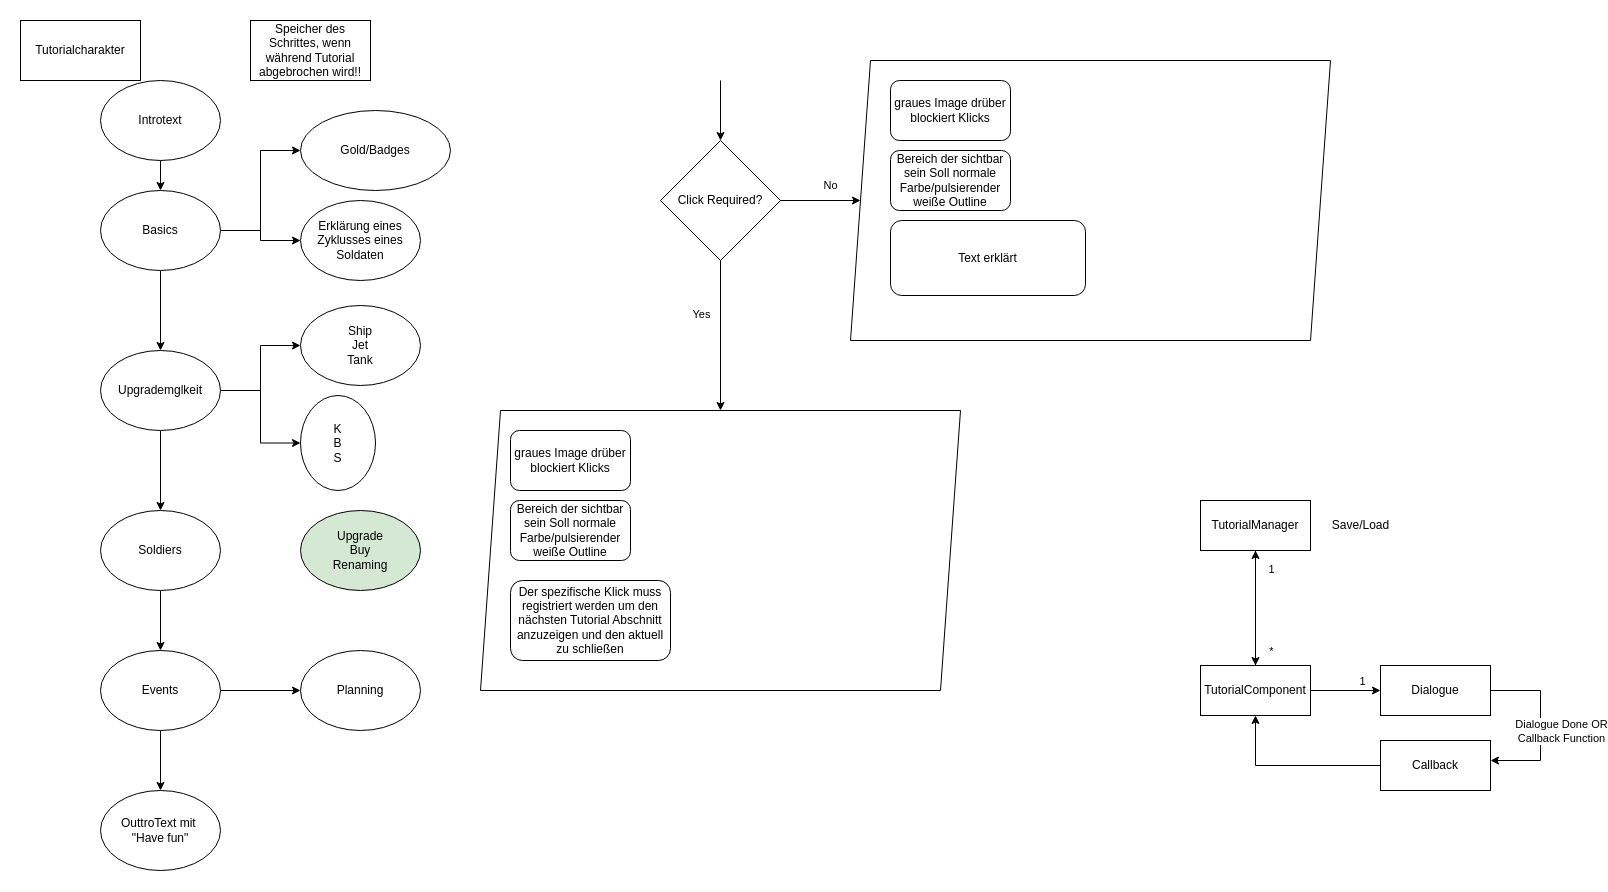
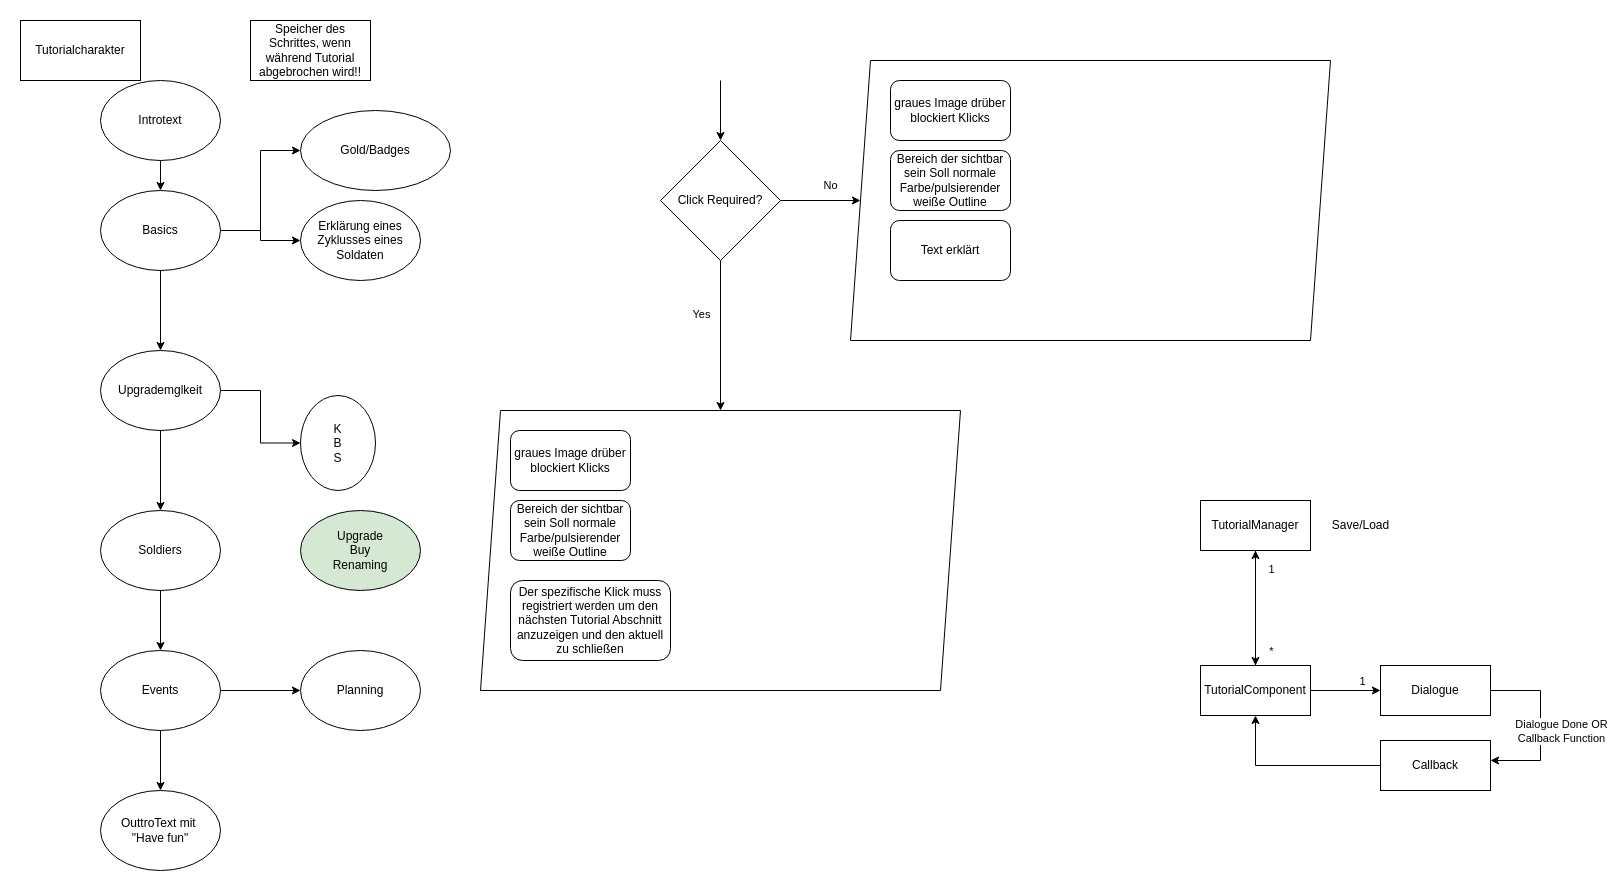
(988, 258) -> (951, 251)
(361, 346) -> none
(261, 351) -> none
